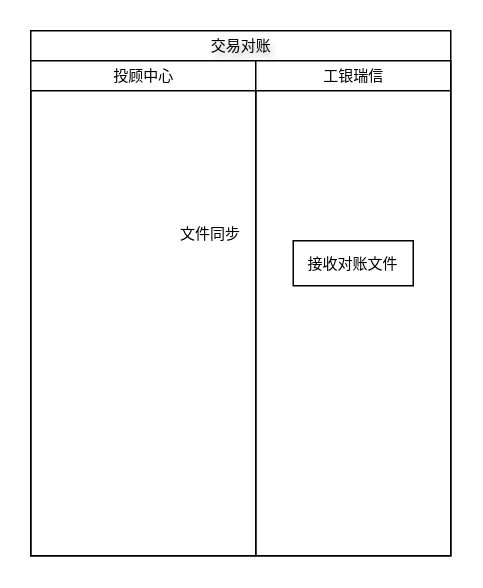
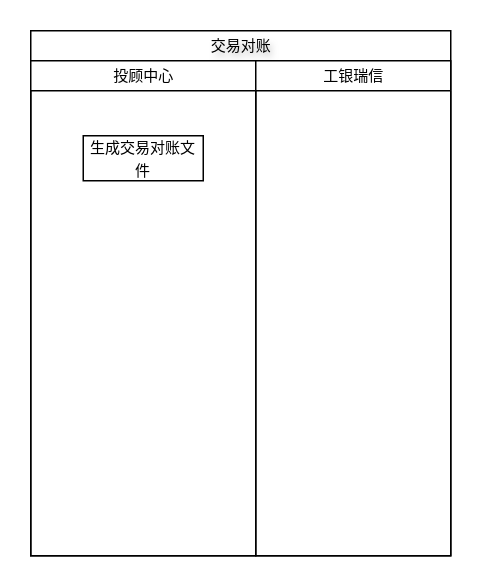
none -> (143, 158)
(211, 233) -> none
(353, 263) -> none
